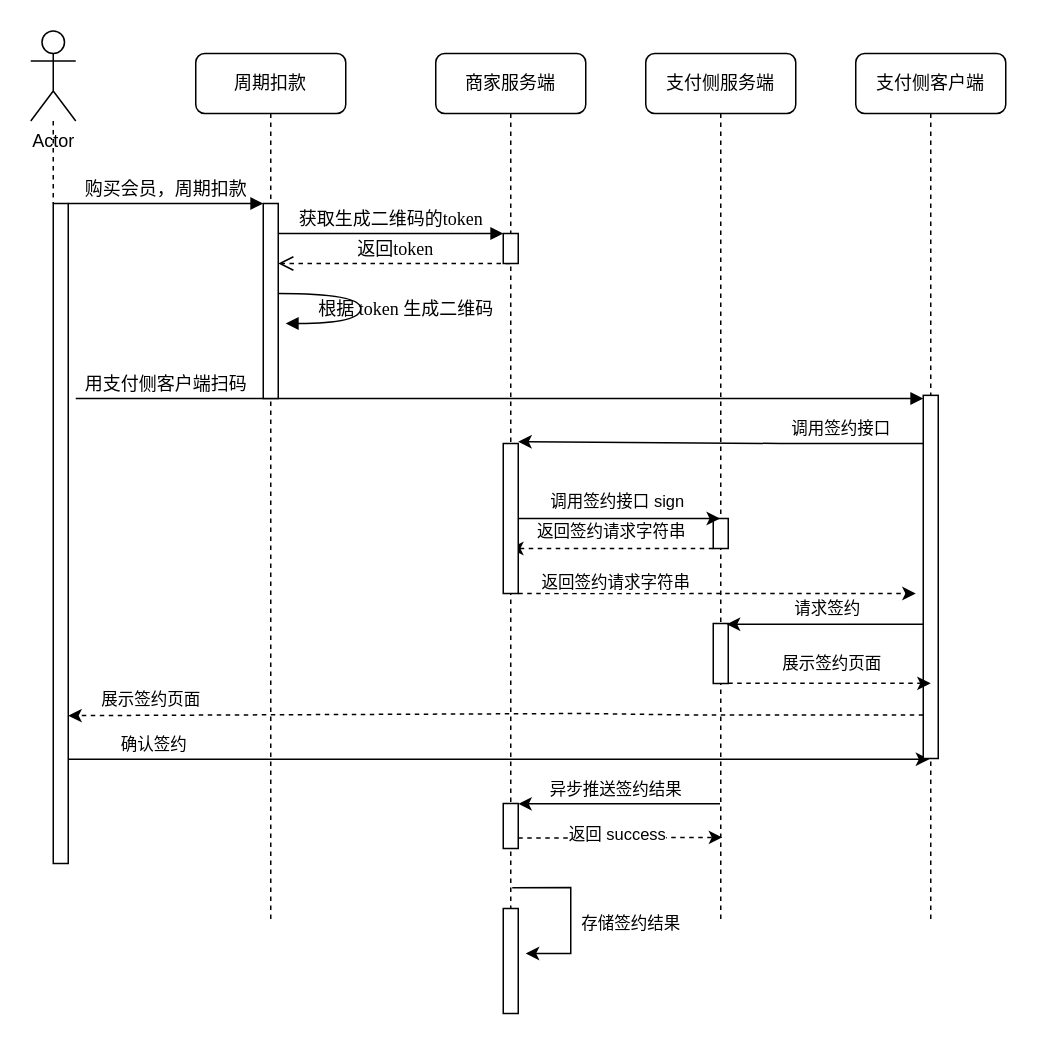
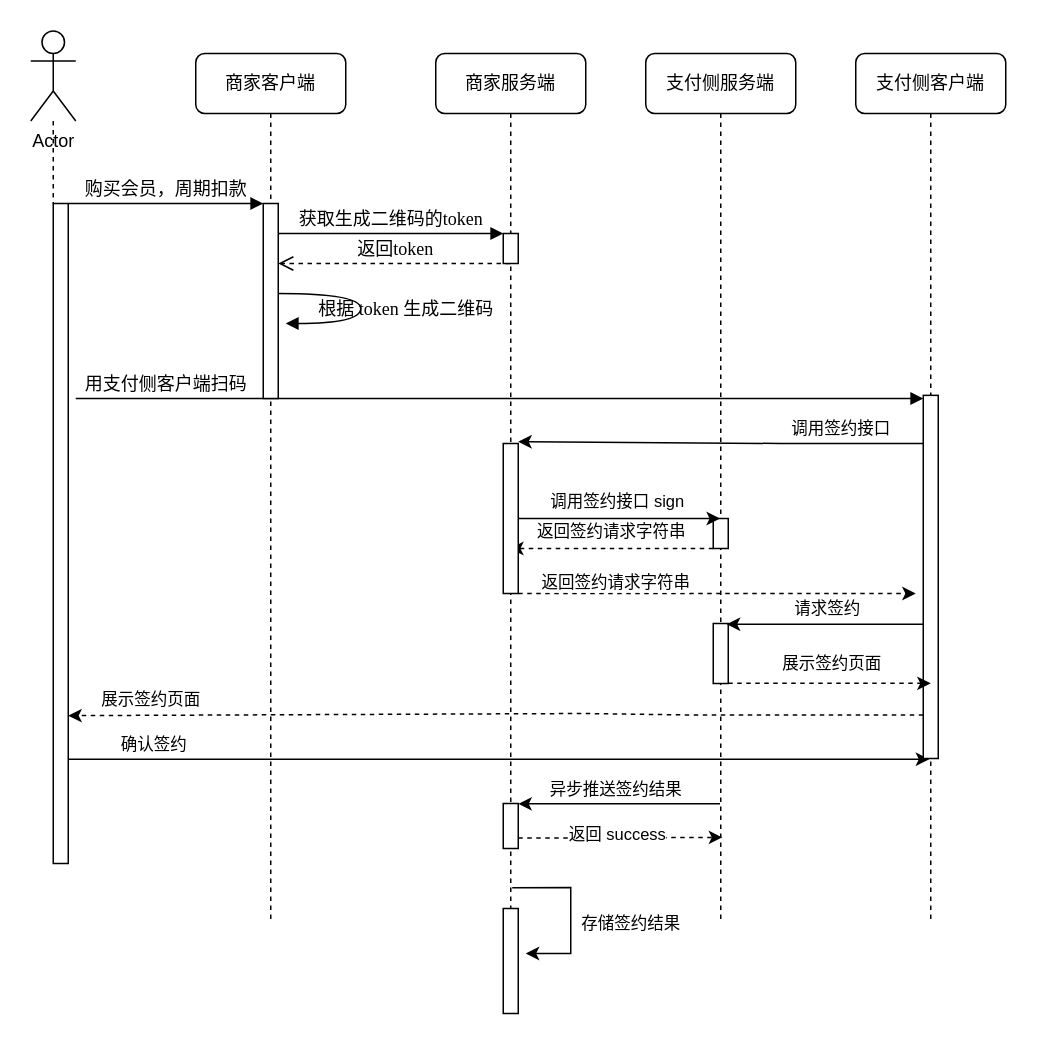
(271, 83) -> (271, 83)
